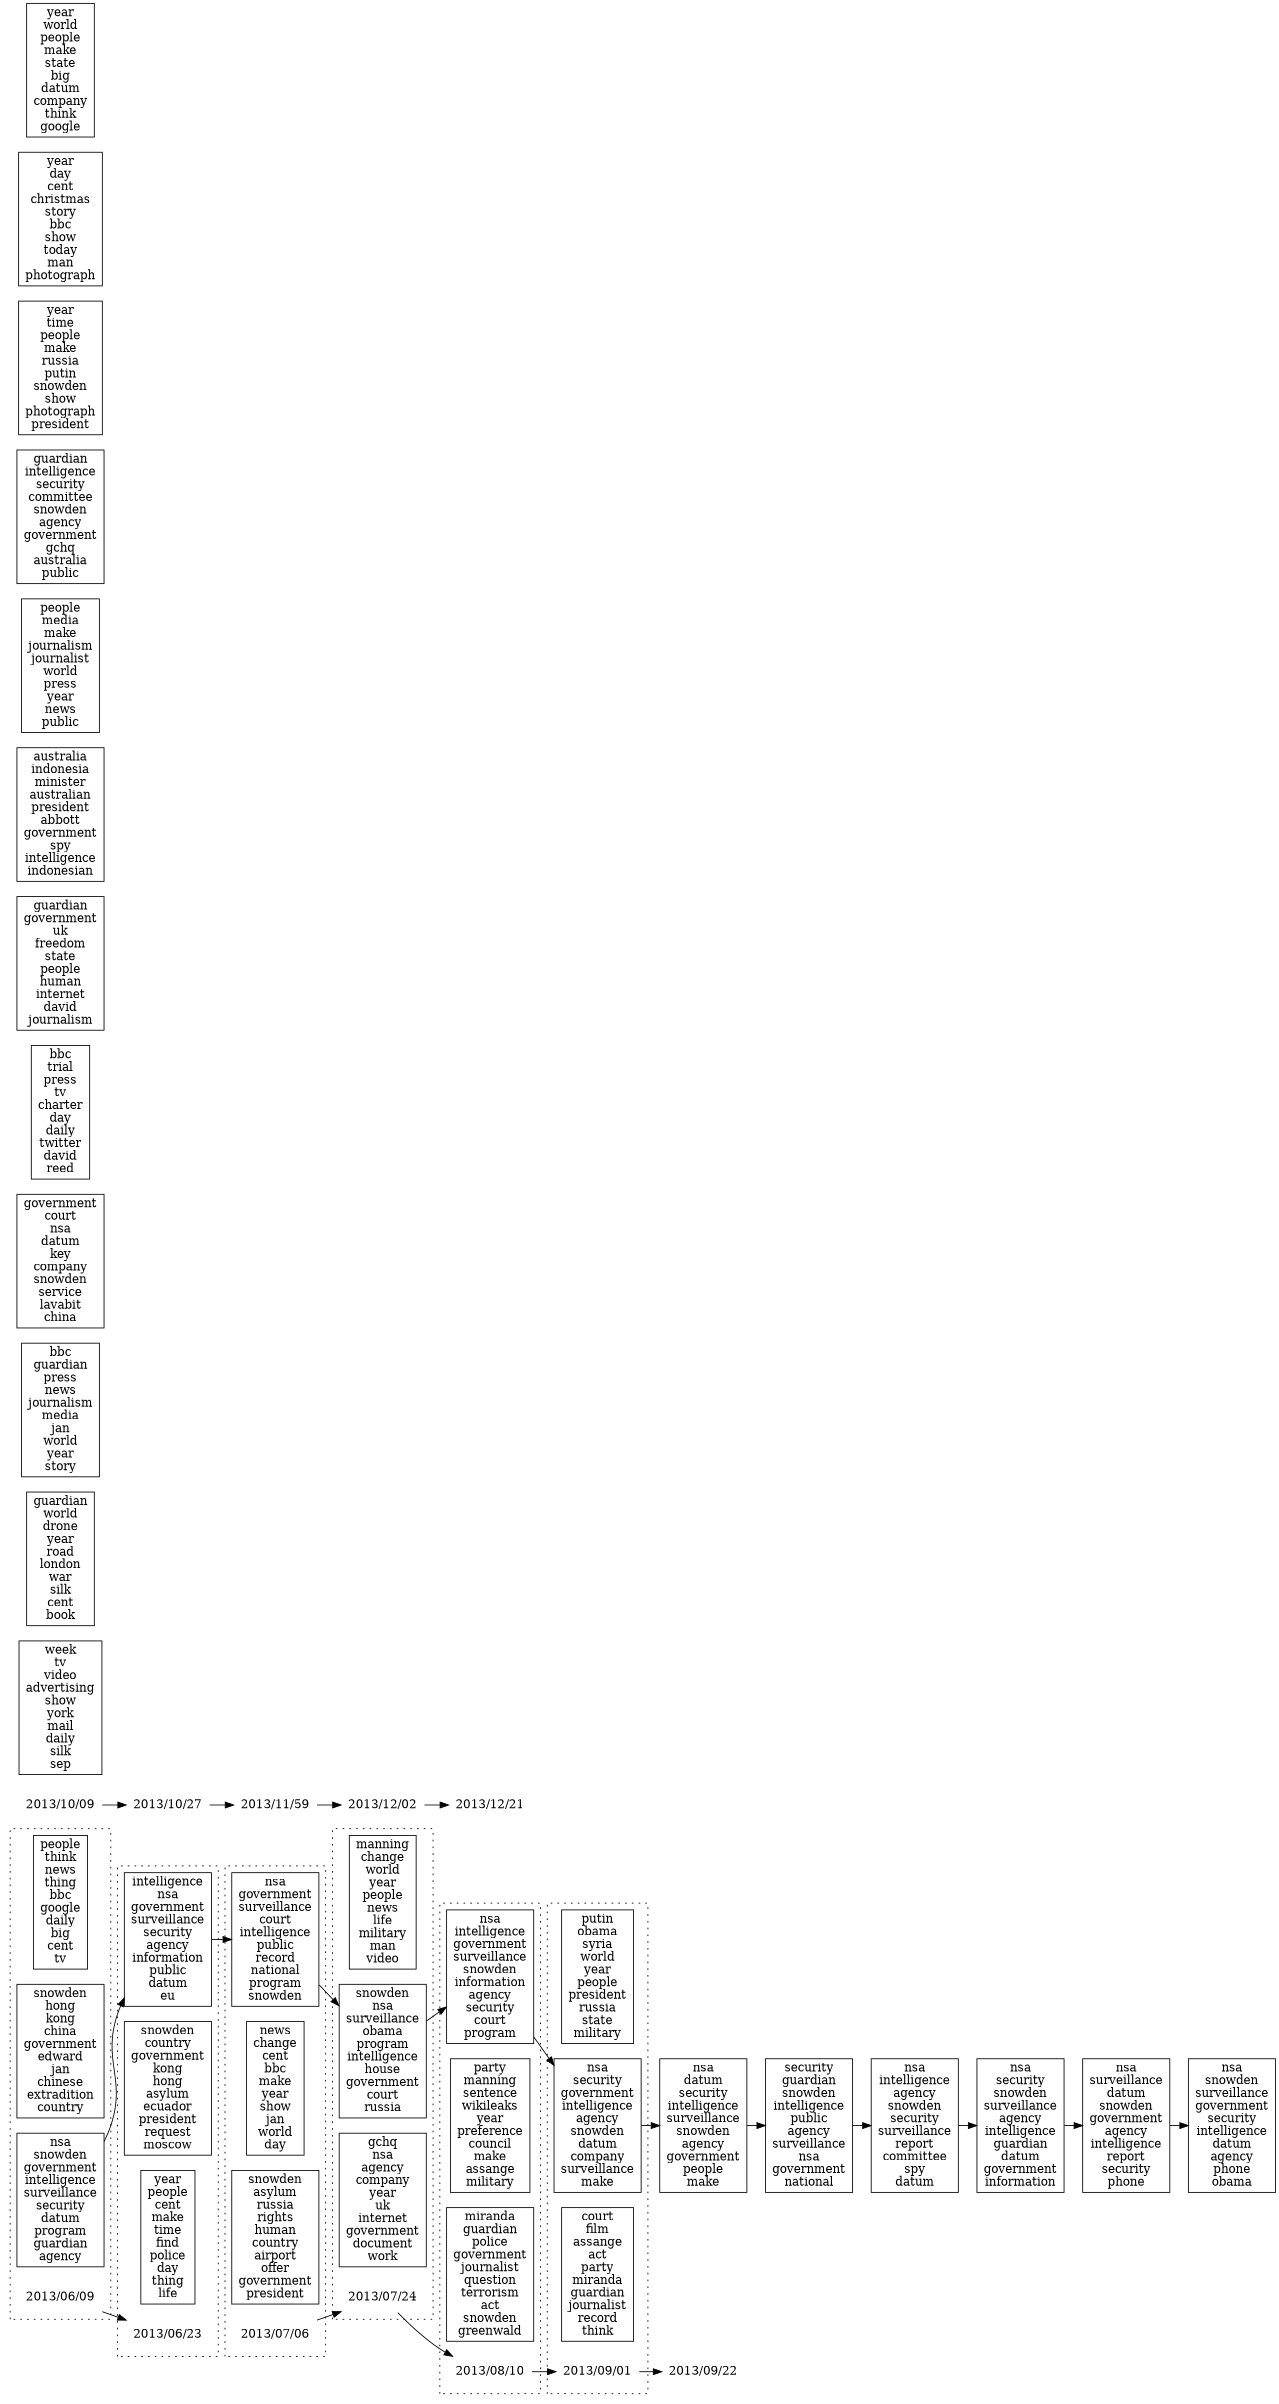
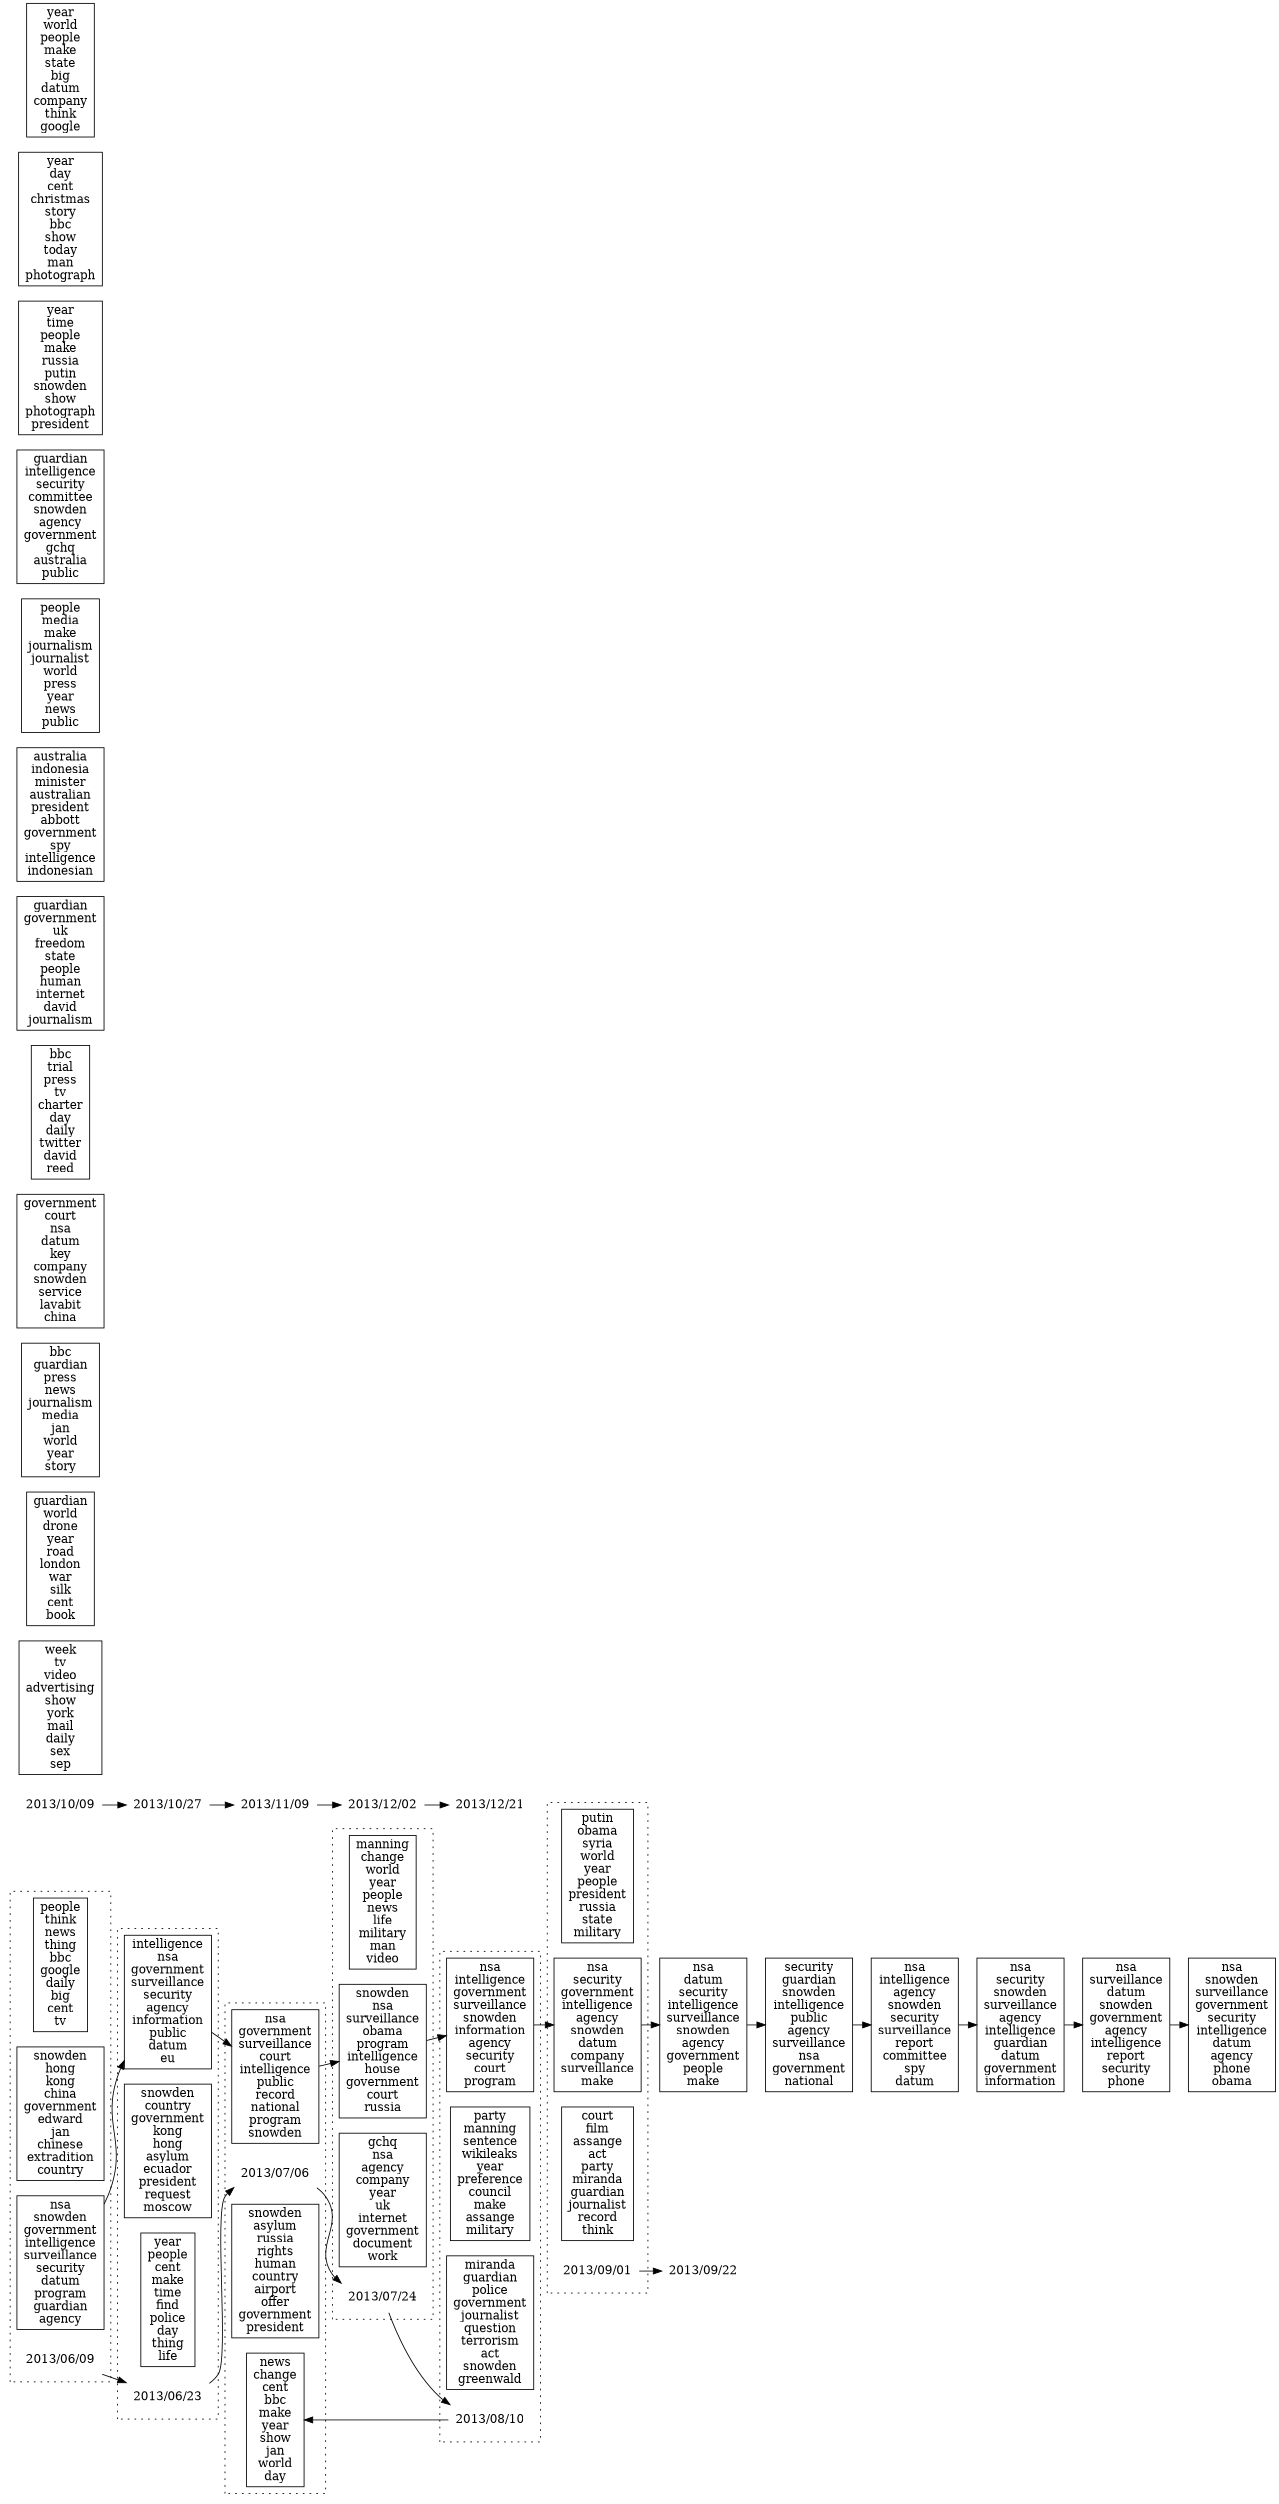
(60, 1708) -> (60, 1708)
(275, 1805) -> (275, 1805)
none -> (222, 2290)
(540, 2372) -> (381, 2420)
